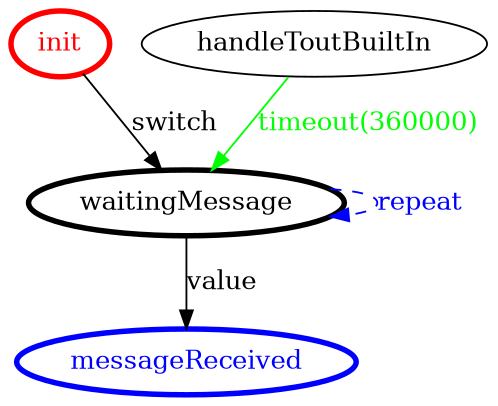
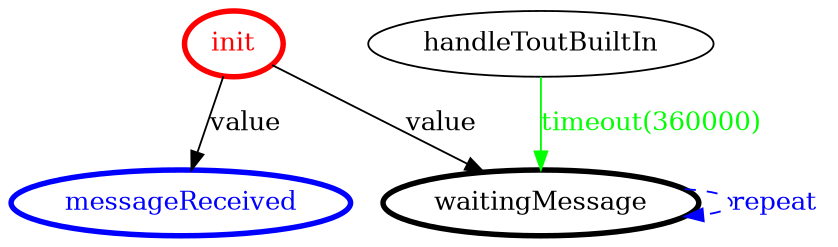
(175, 123) -> (441, 123)
(186, 273) -> (210, 114)
